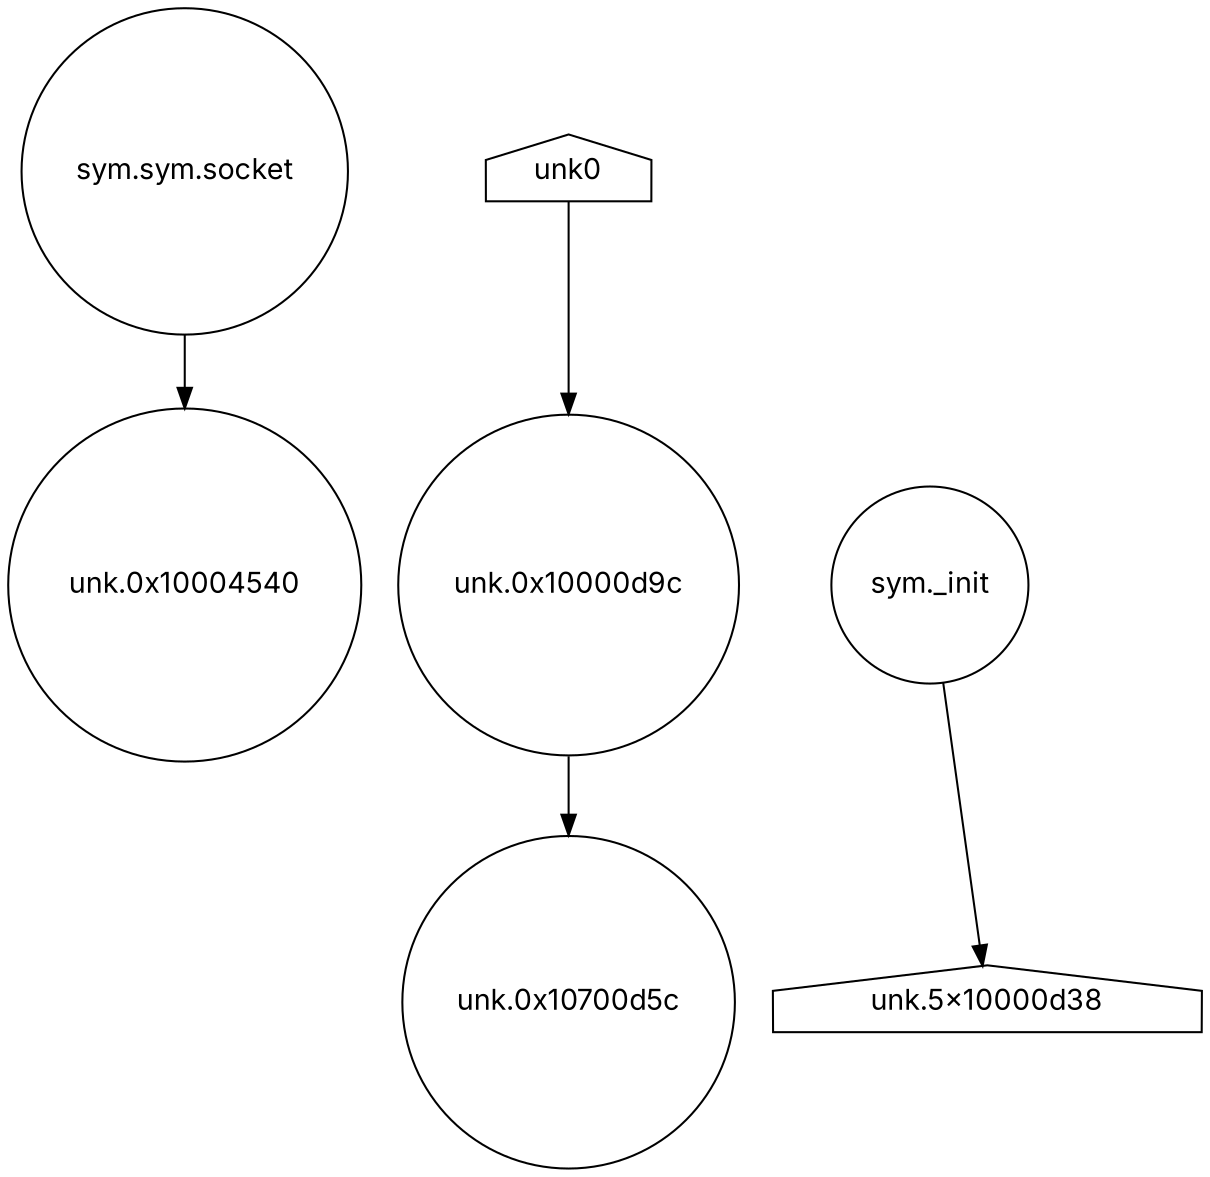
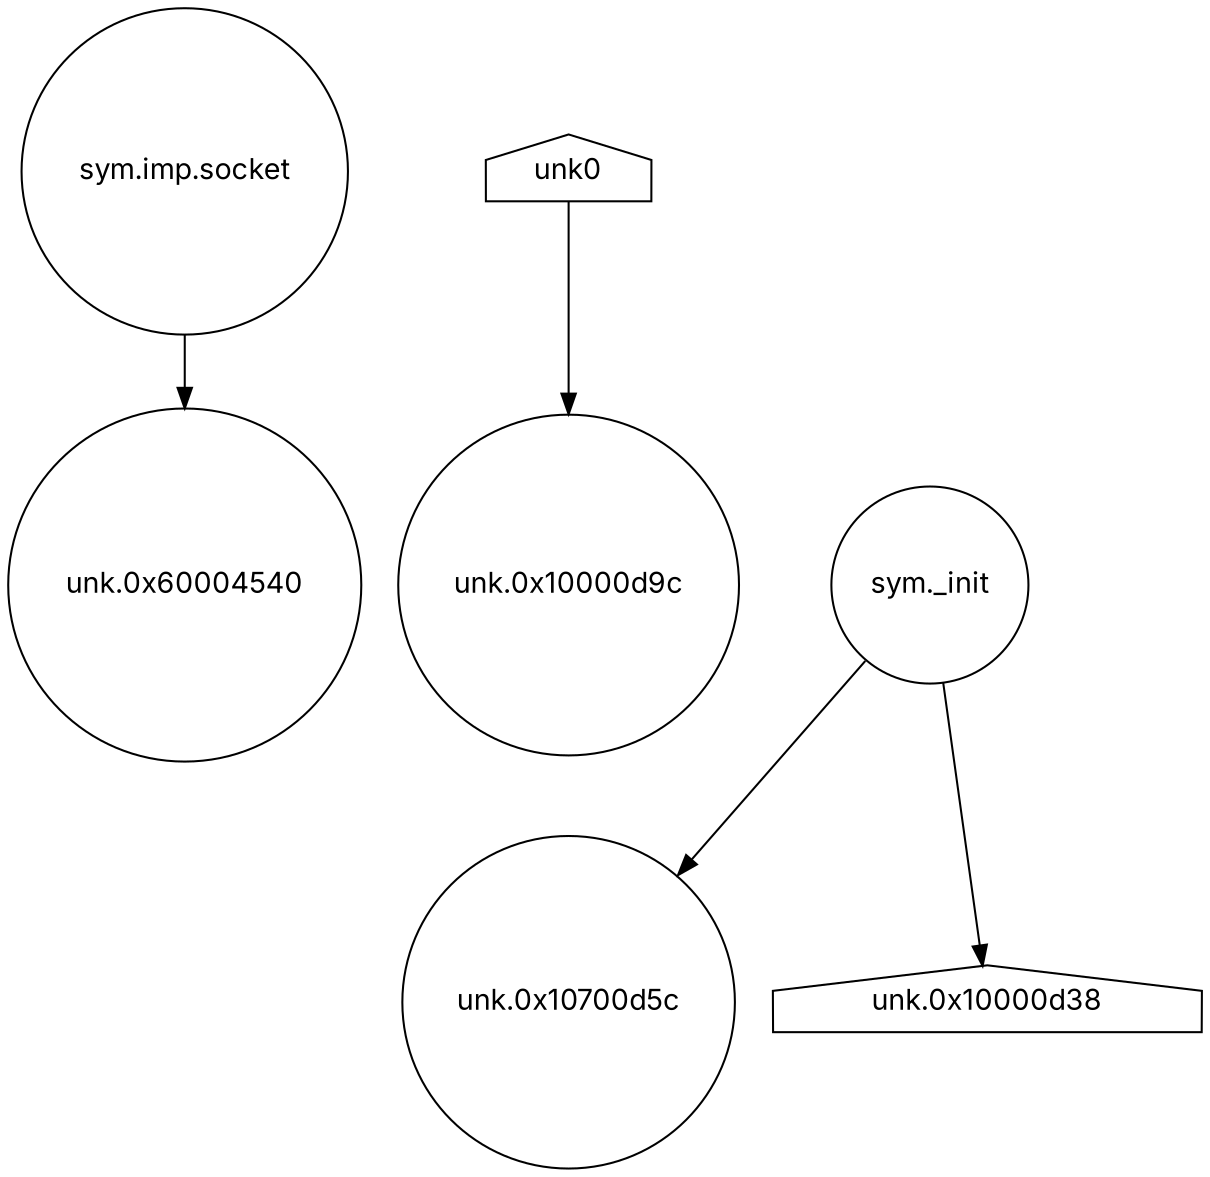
(185, 171) -> (185, 171)
(185, 585) -> (185, 585)
(569, 785) -> (779, 760)
(987, 1002) -> (987, 1002)
